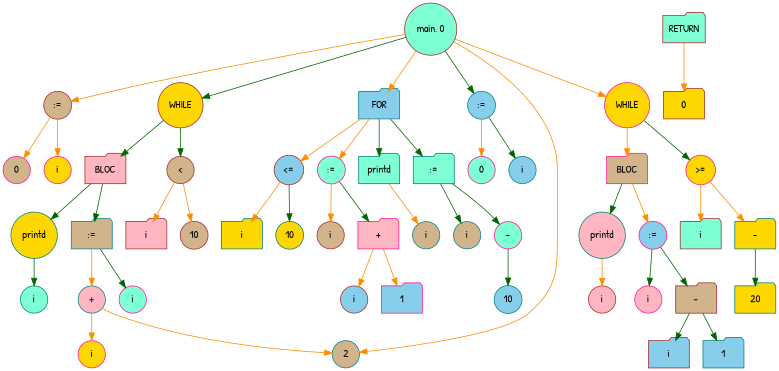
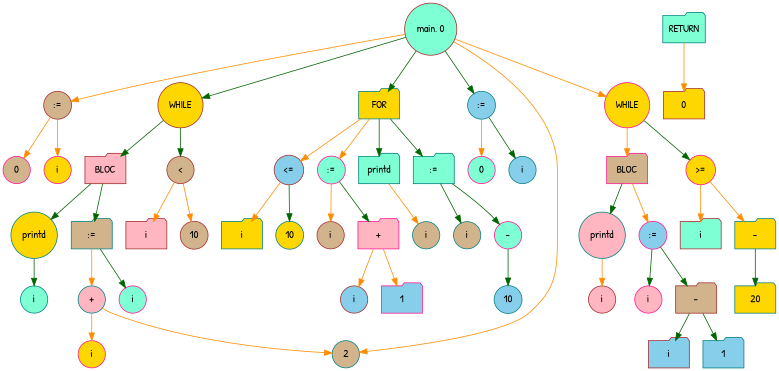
(684, 29) -> (684, 29)
(404, 68) -> (404, 68)
(379, 105) -> (379, 105)
